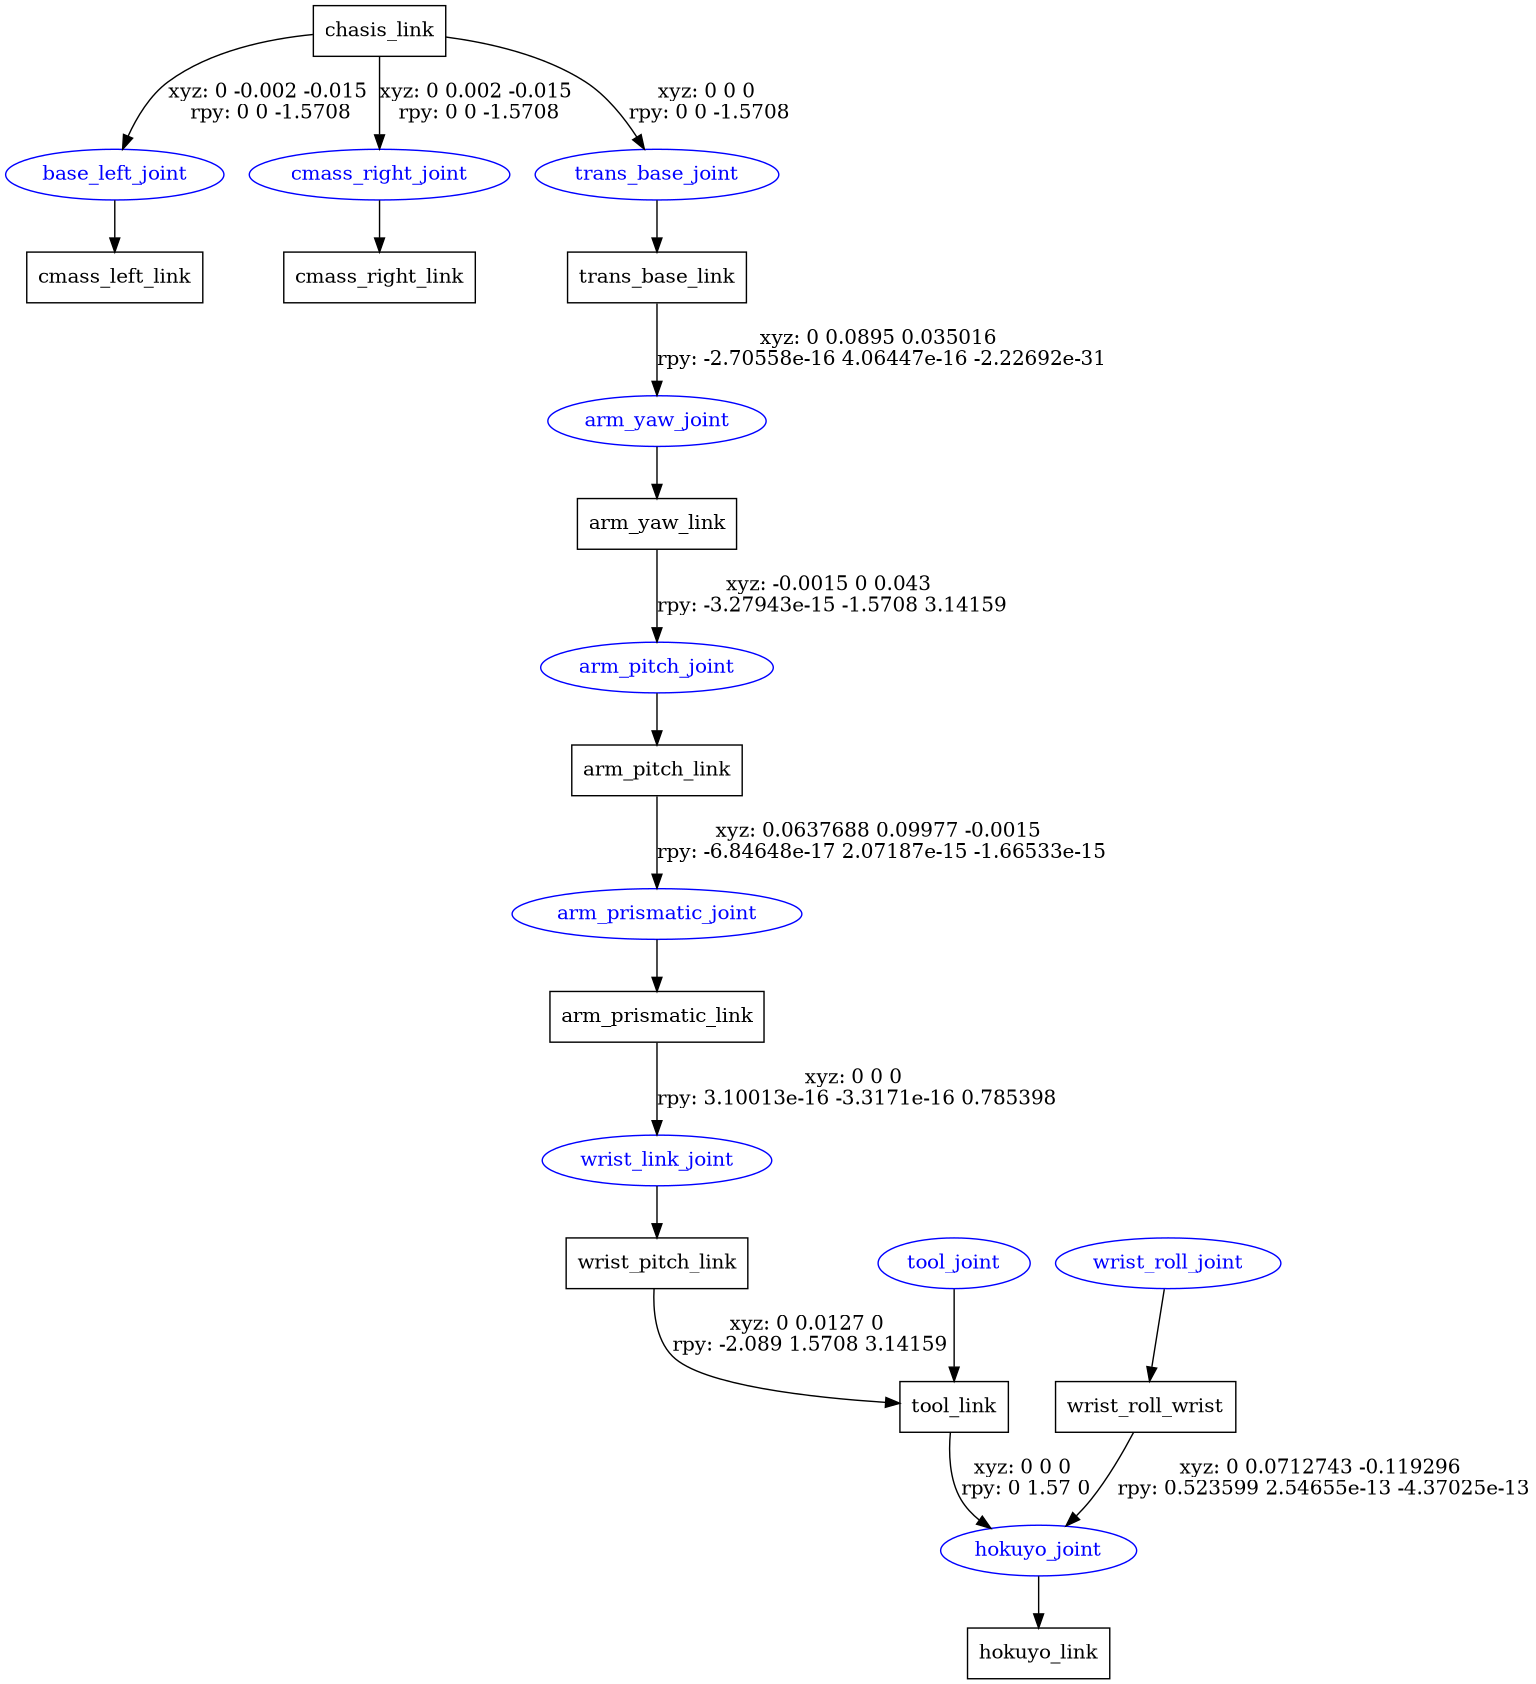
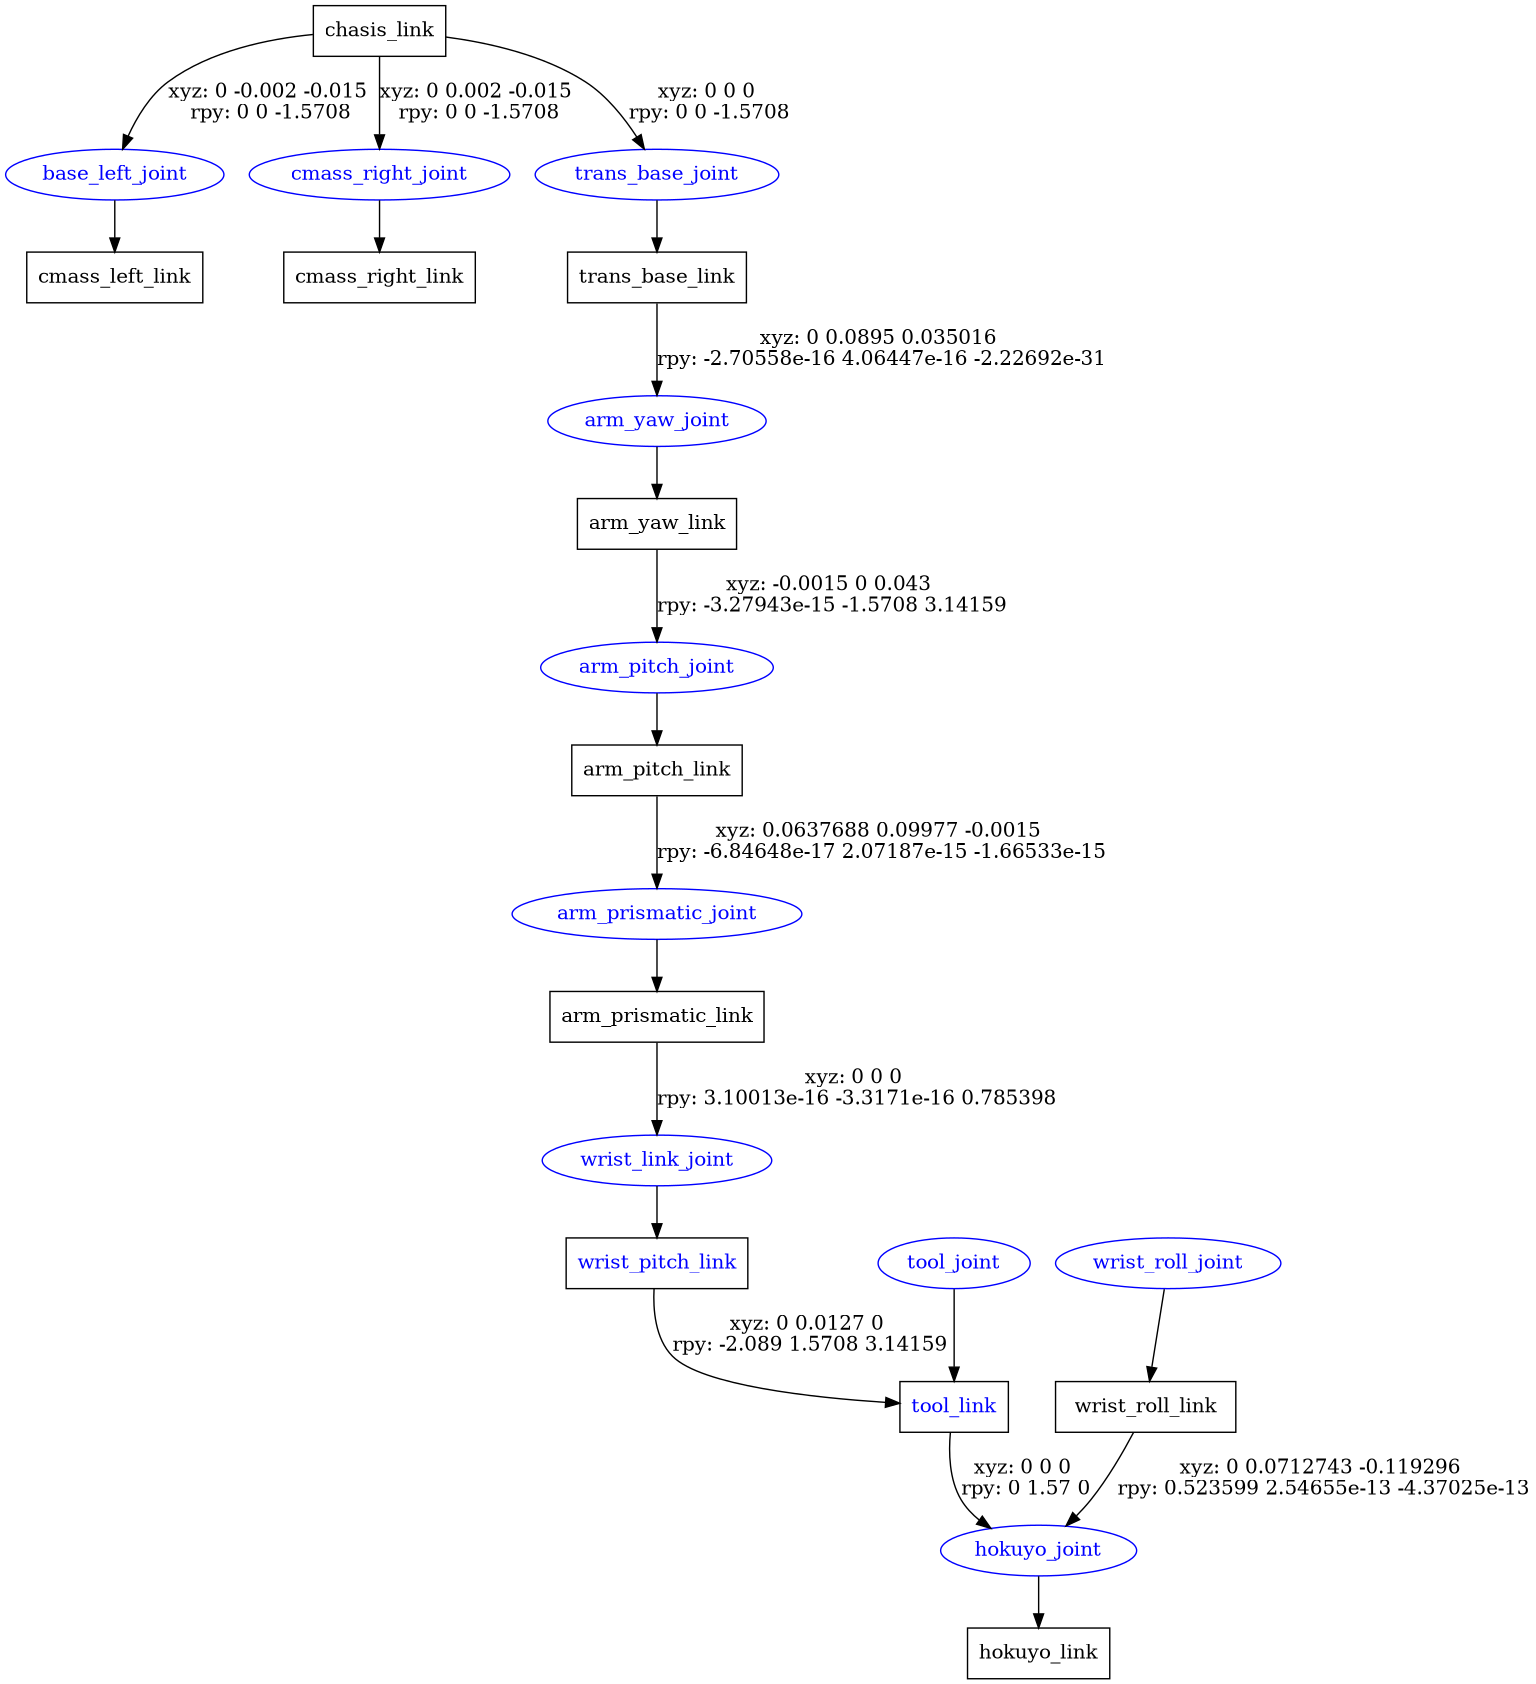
(657, 1263) -> (657, 1263)
(954, 1407) -> (954, 1407)
(1146, 1407) -> (1146, 1407)
